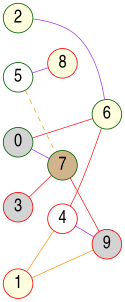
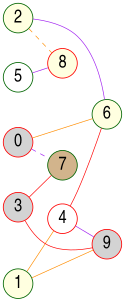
none -> (40, 41)
(40, 121) -> none
(63, 128) -> (63, 128)
(18, 142) -> (18, 142)
(40, 154) -> (40, 154)
(85, 205) -> (53, 247)
(18, 284) -> (18, 284)
